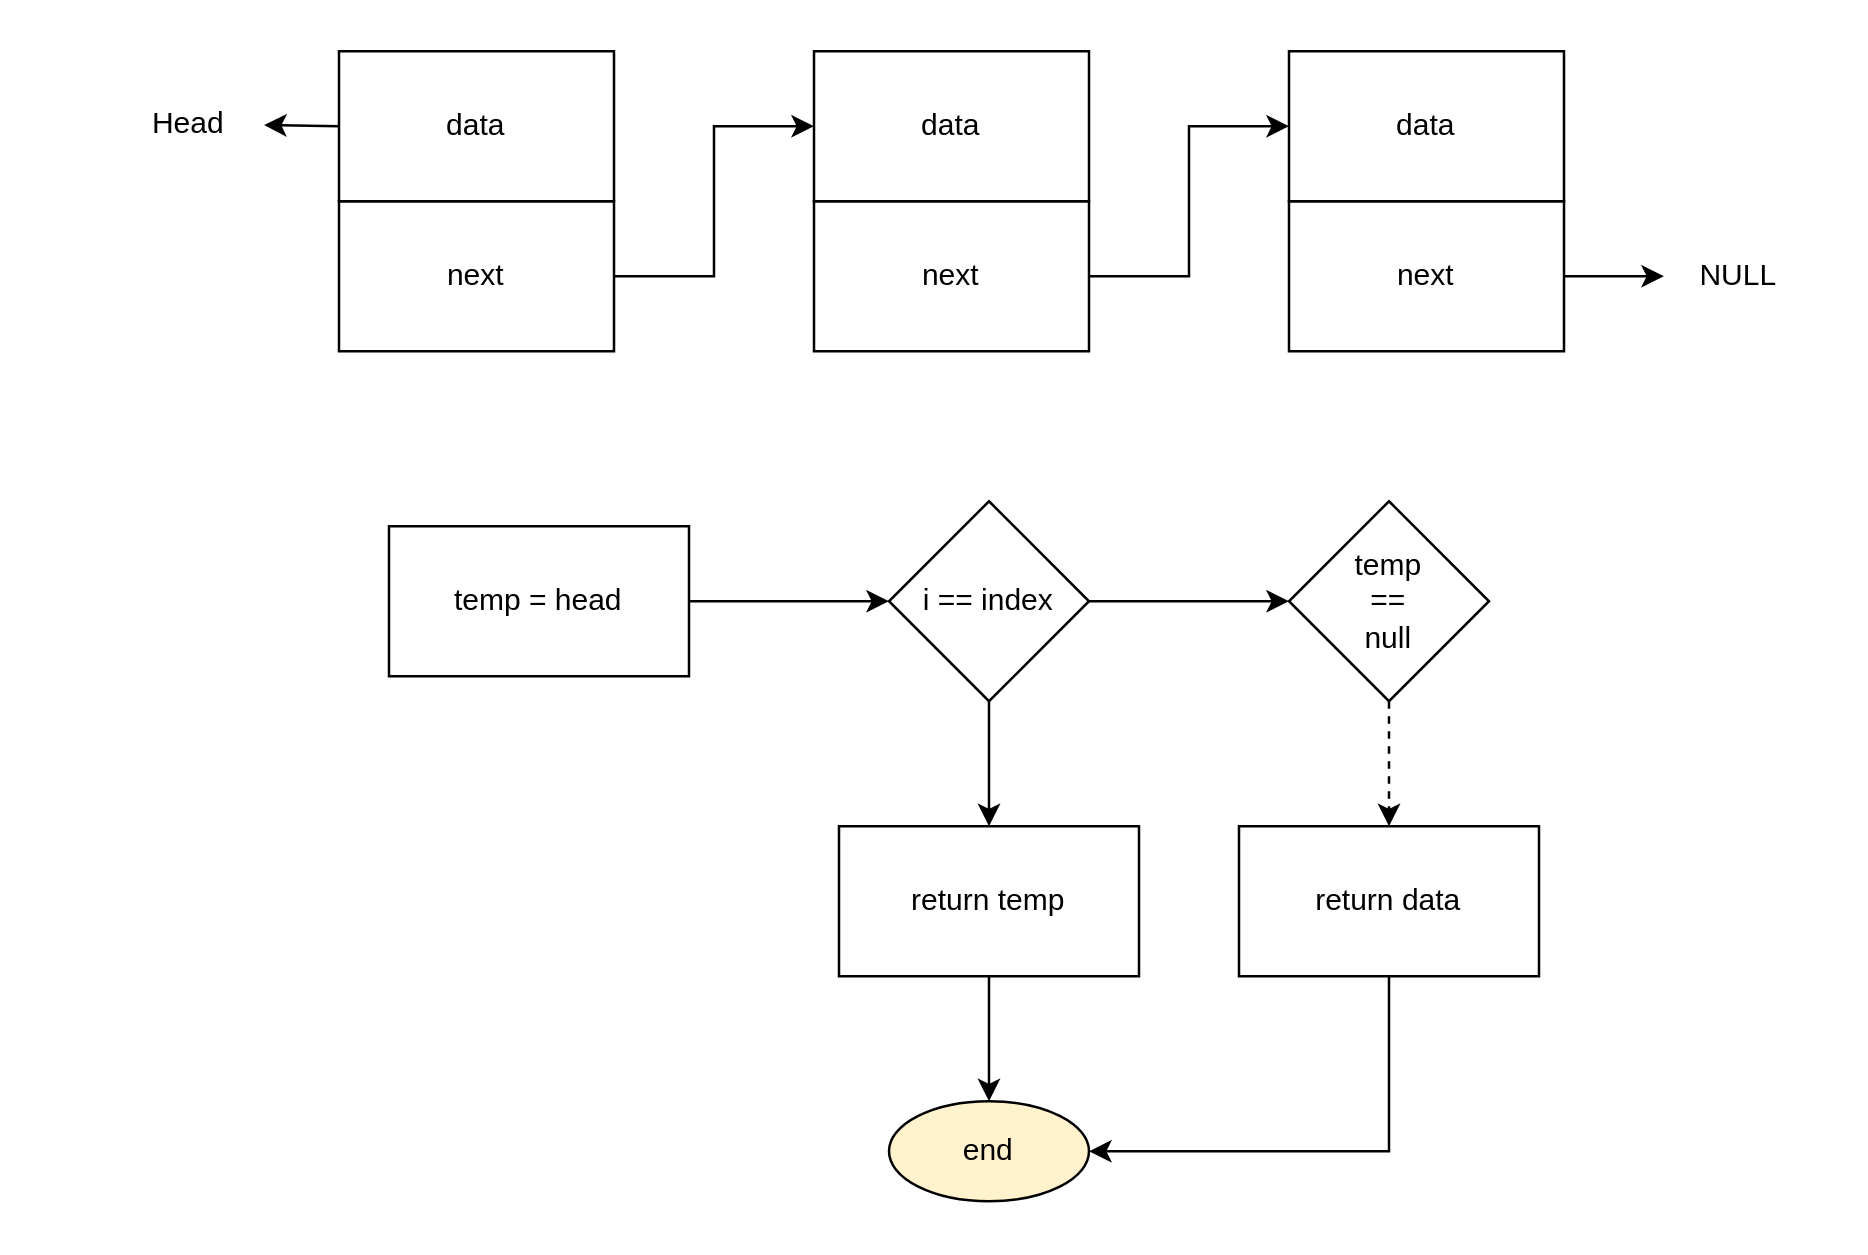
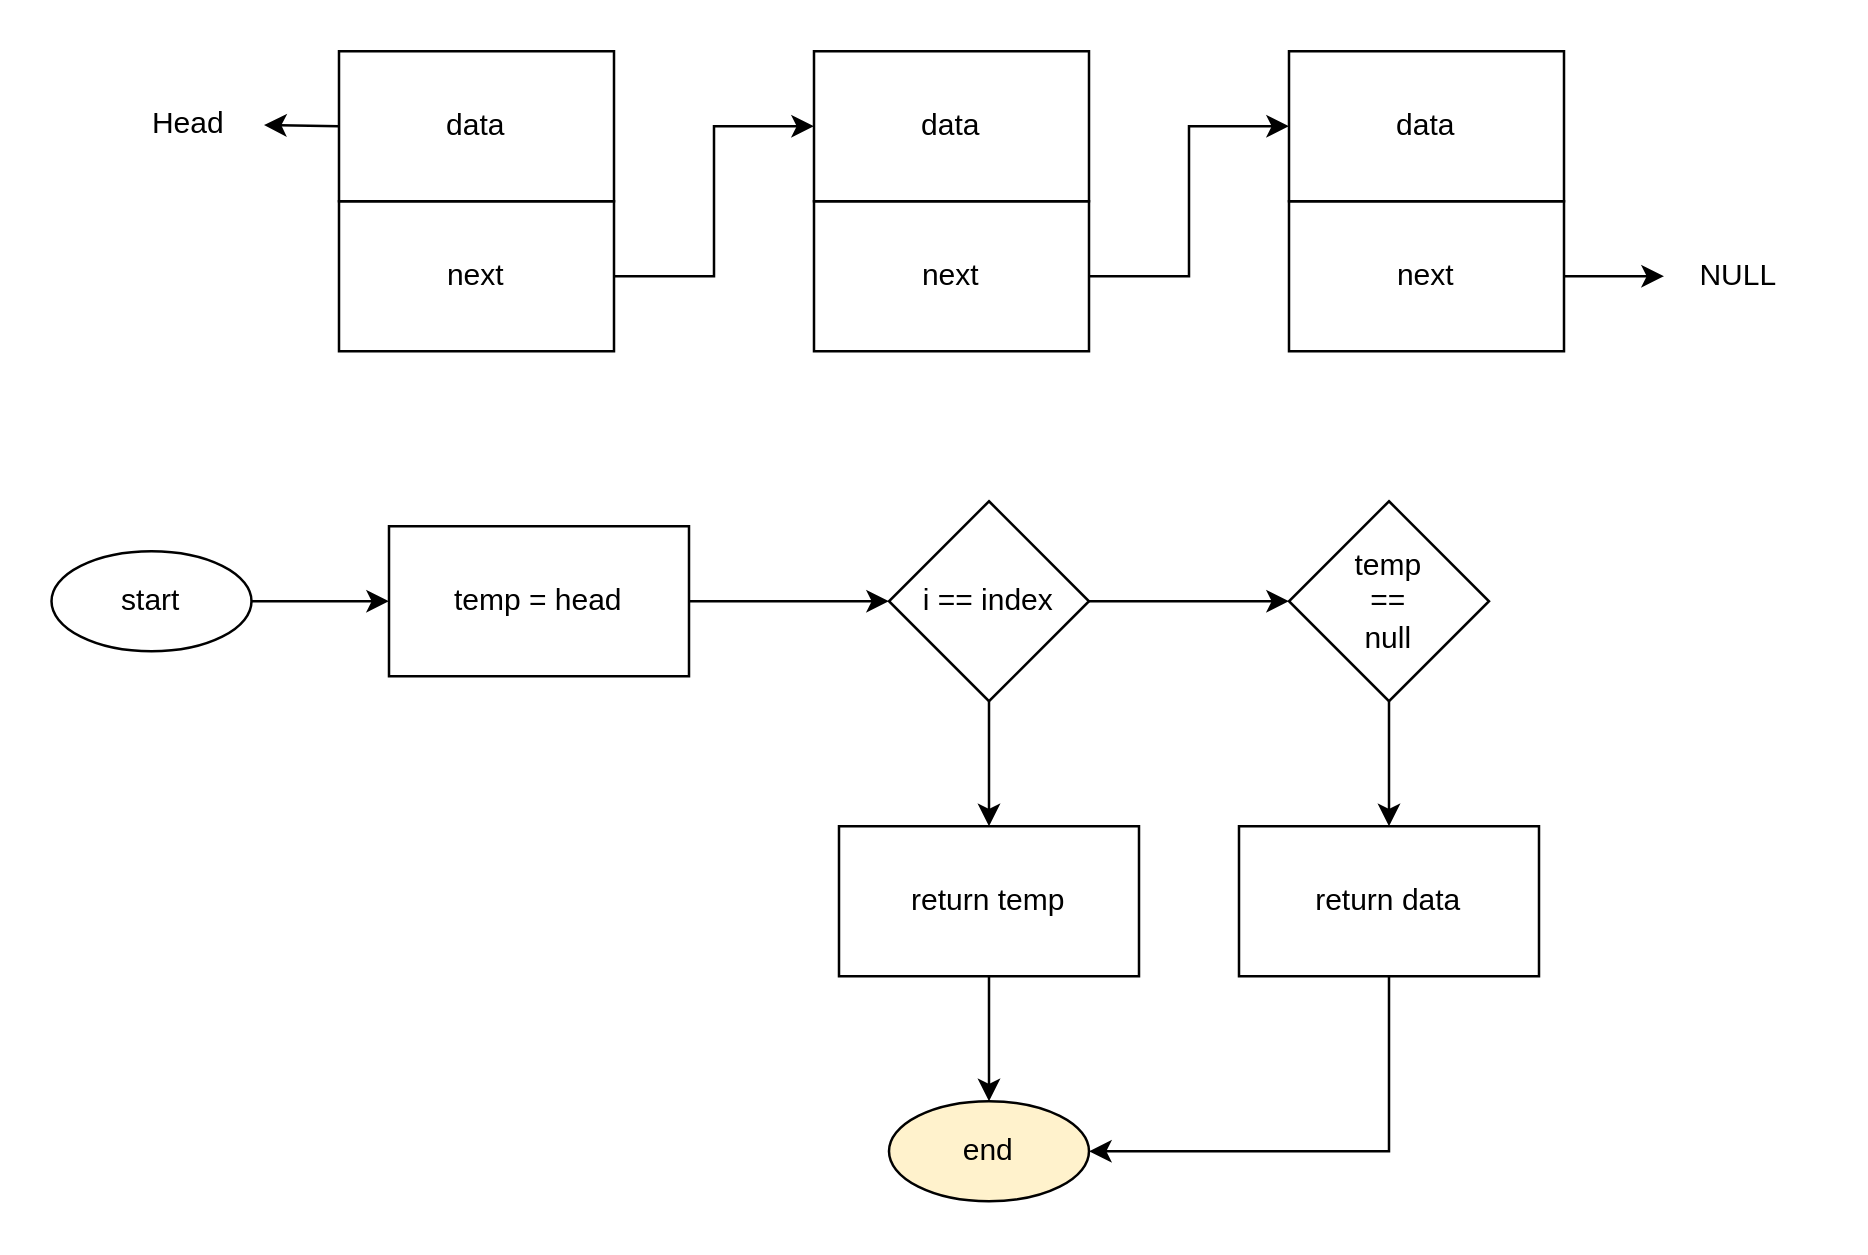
none -> (151, 601)
none -> (312, 601)
(1389, 757) -> (1389, 757)
